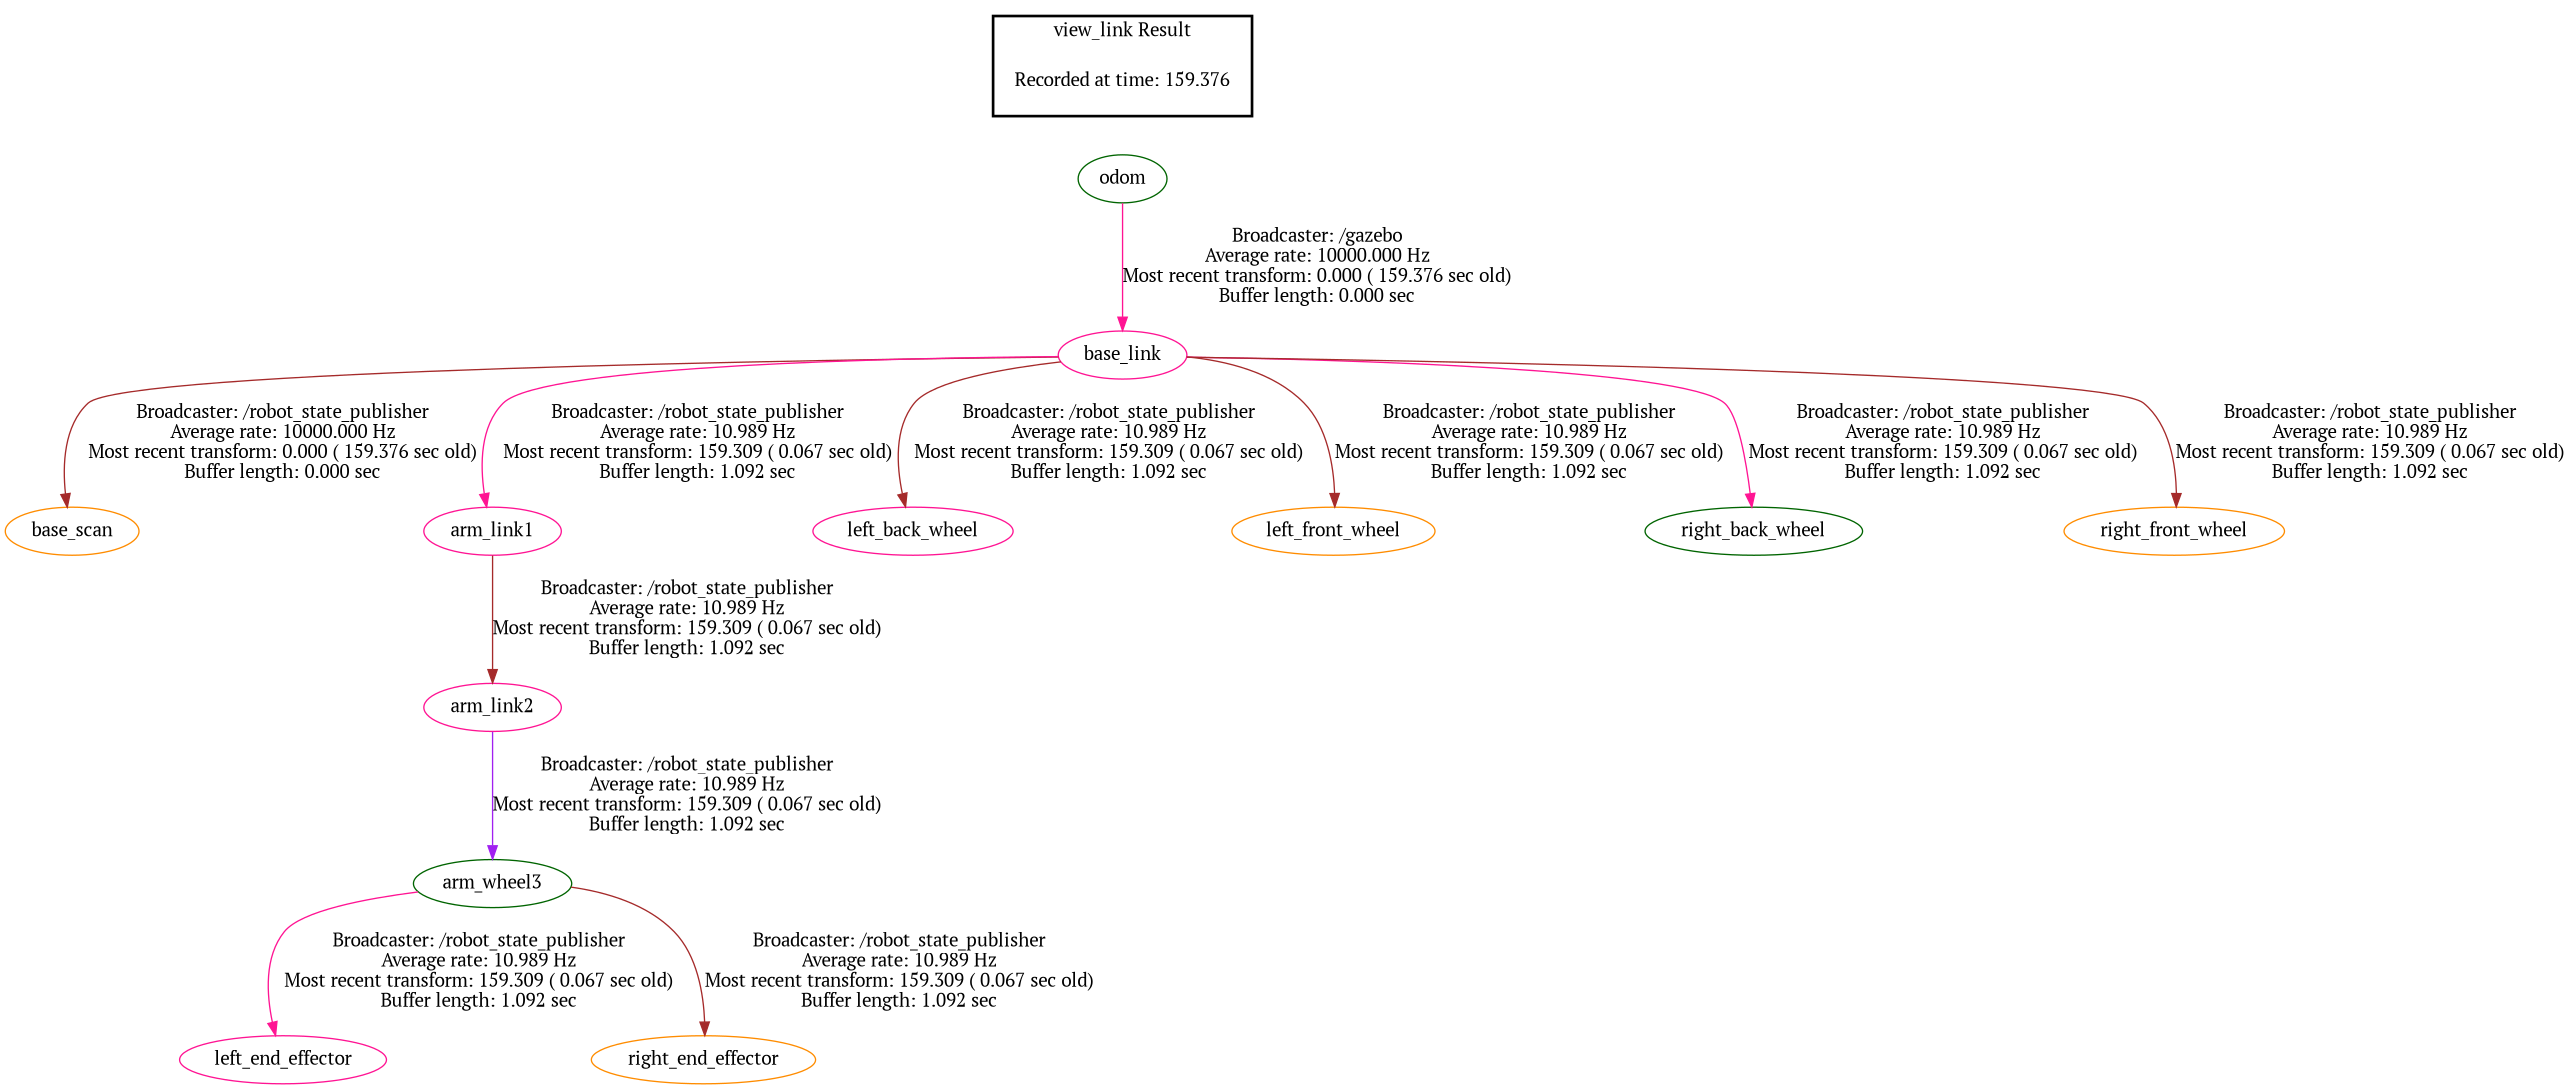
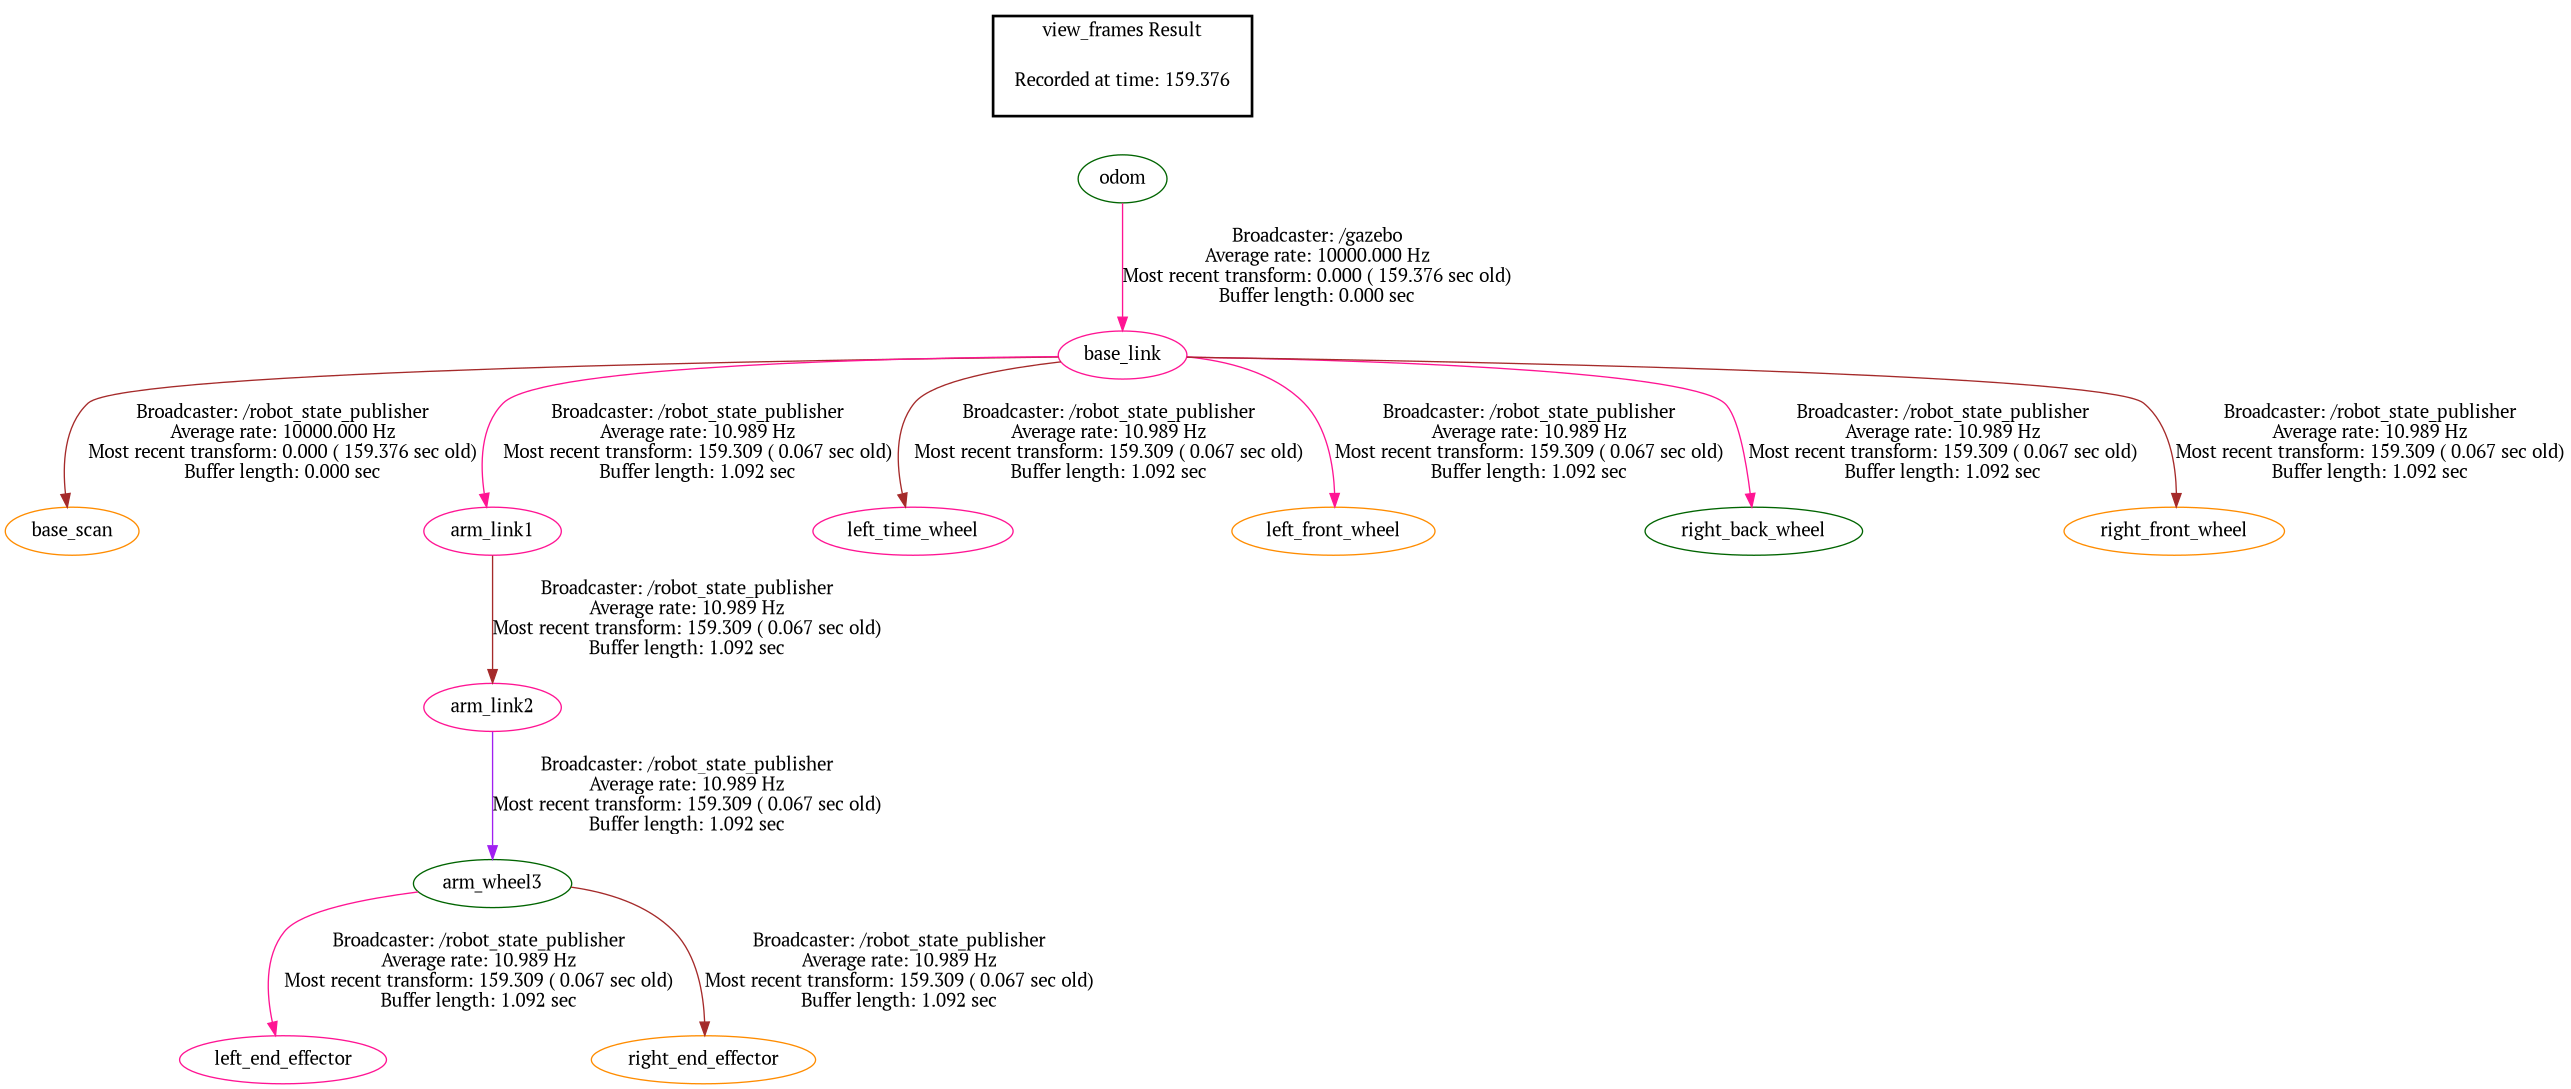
(1123, 31) -> (1123, 31)
(1292, 393) -> (1292, 393)
(913, 531) -> (913, 531)
